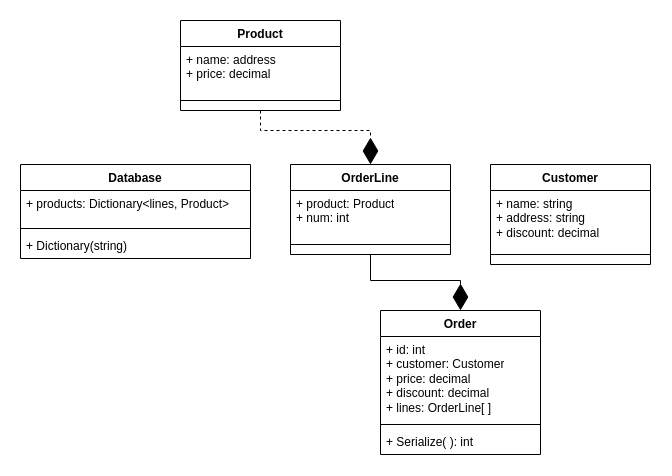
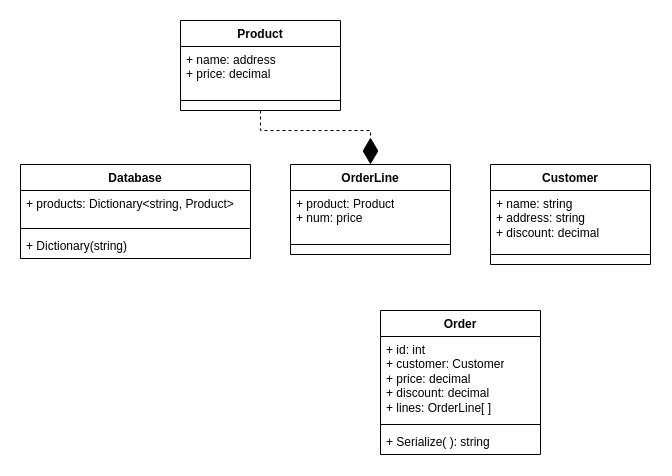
(137, 212) -> (137, 212)
(352, 212) -> (352, 212)
(405, 281) -> none
(438, 443) -> (448, 443)
